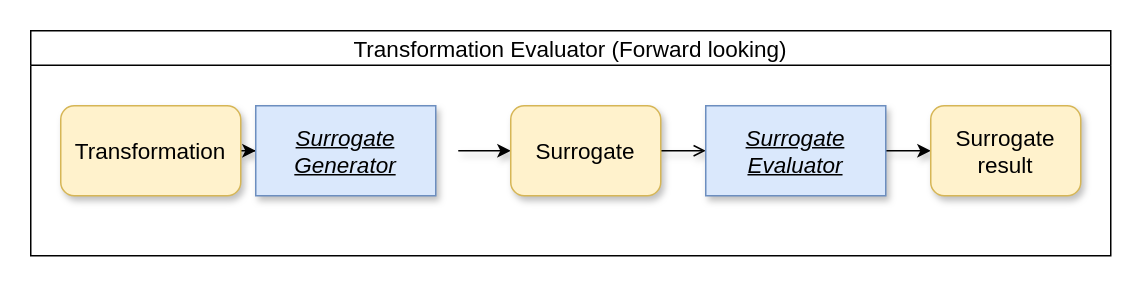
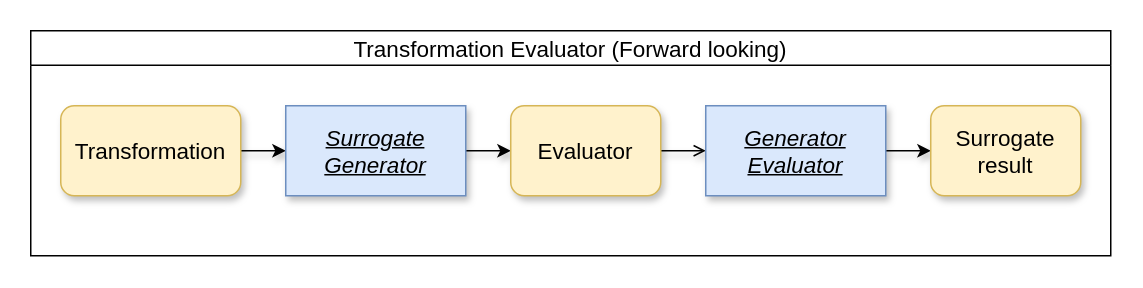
(346, 151) -> (376, 151)
(586, 151) -> (586, 151)
(796, 151) -> (796, 151)
